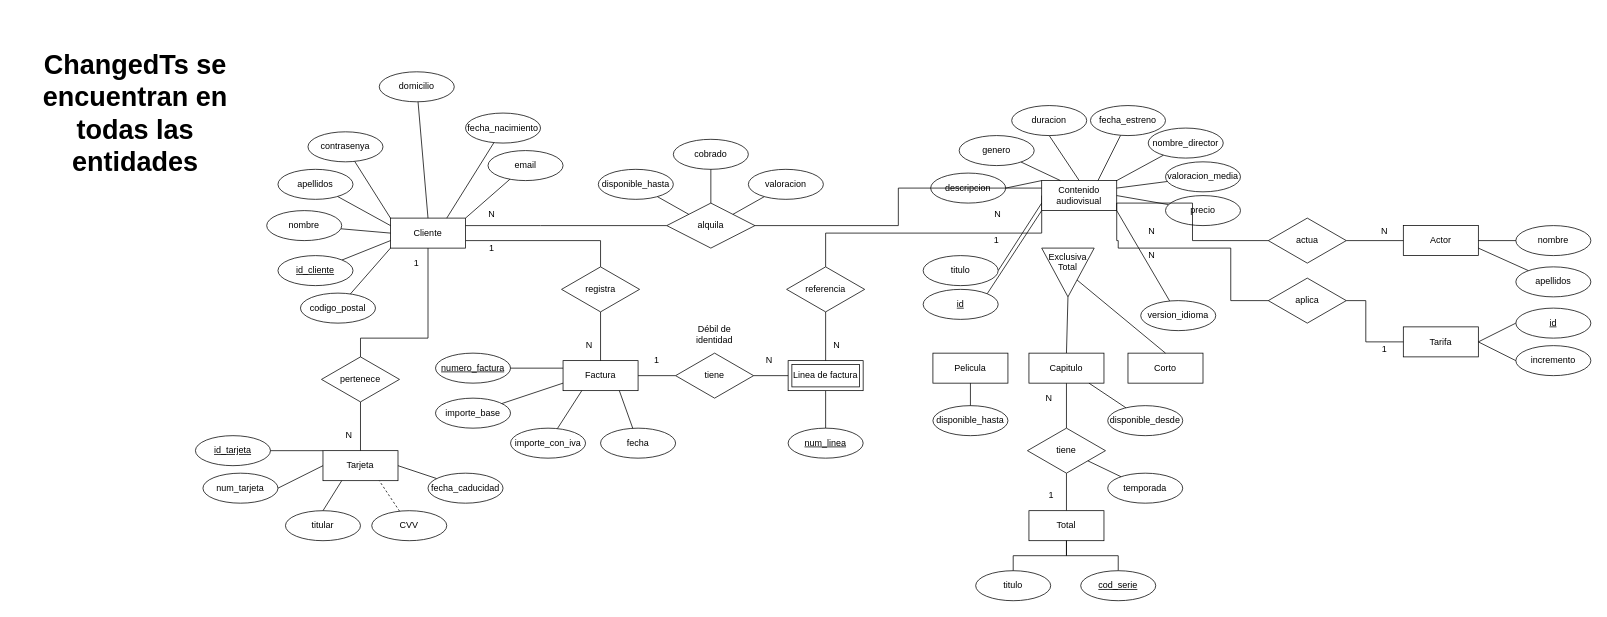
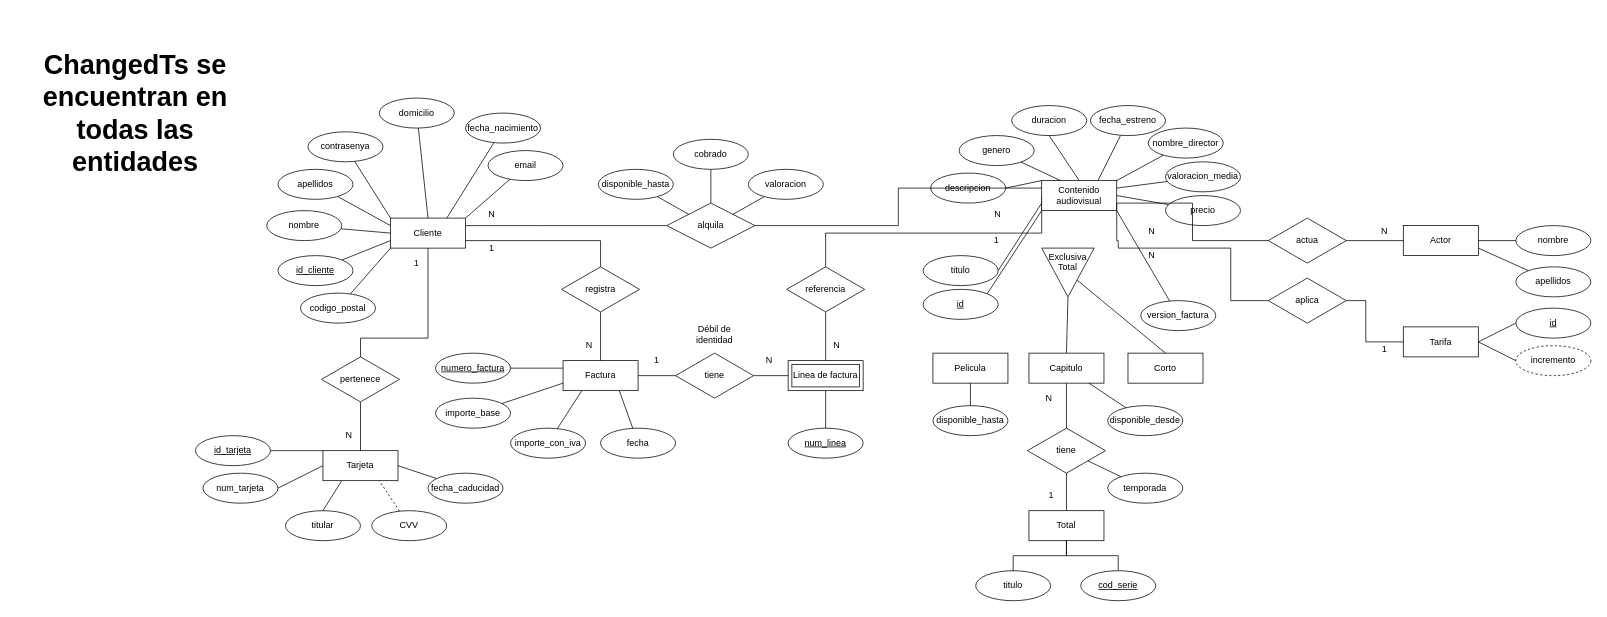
(417, 87) -> (417, 113)
(1178, 315) -> (1178, 315)
(1553, 360) -> (1553, 360)
